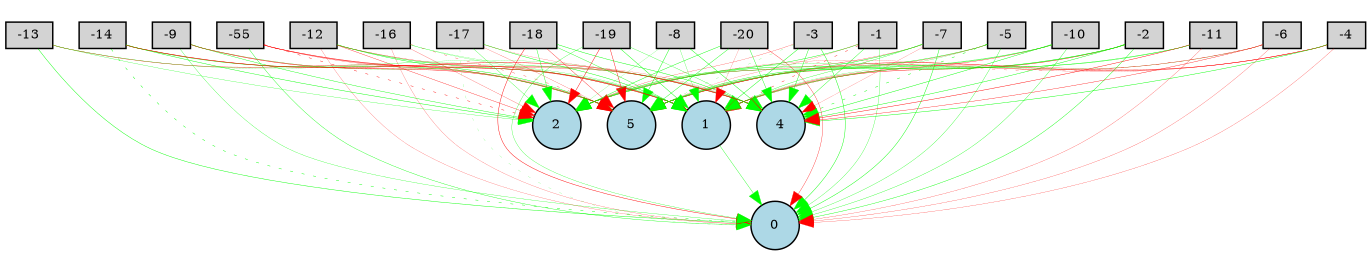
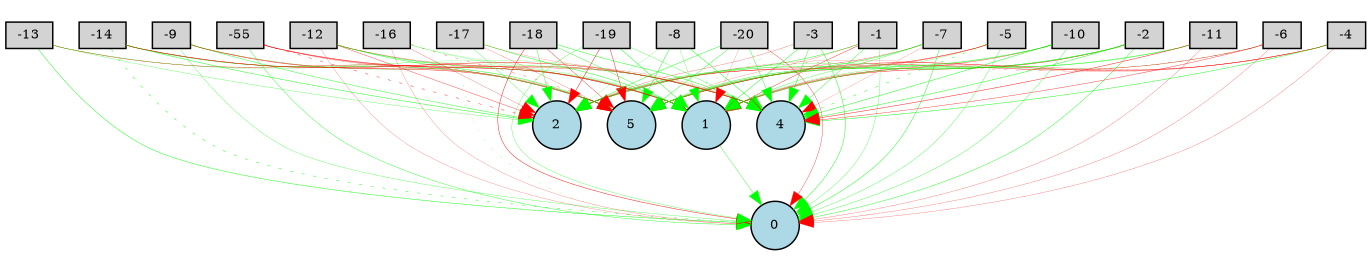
(787, 69) -> (787, 69)
(798, 74) -> (798, 74)
